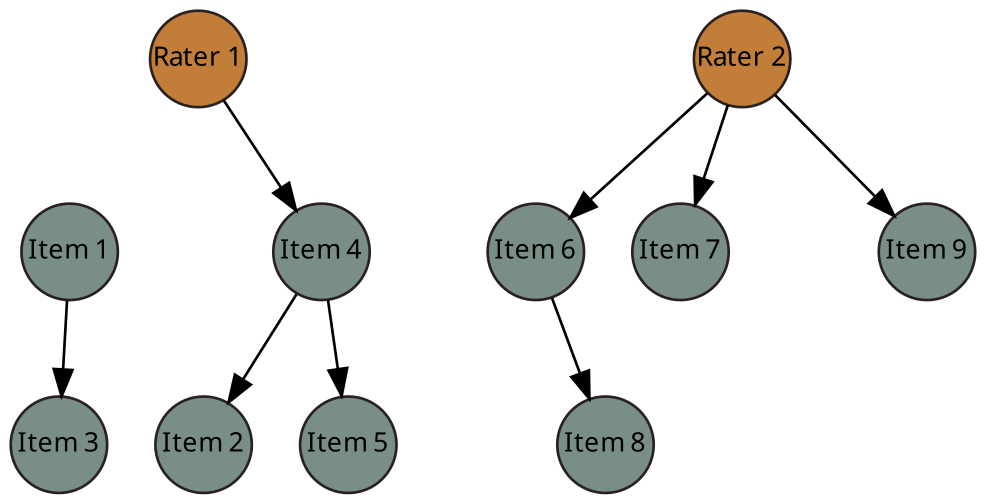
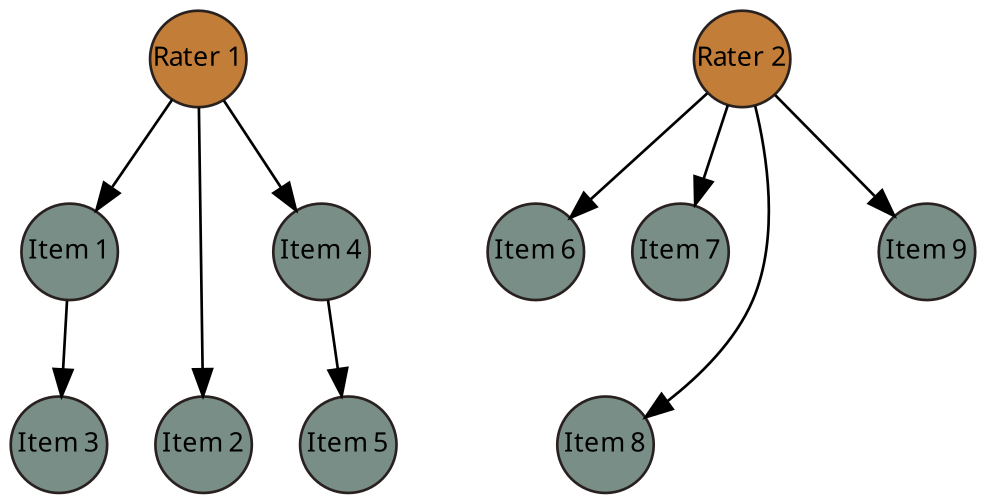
none -> (142, 143)
(566, 335) -> (762, 270)
(270, 337) -> (201, 238)
